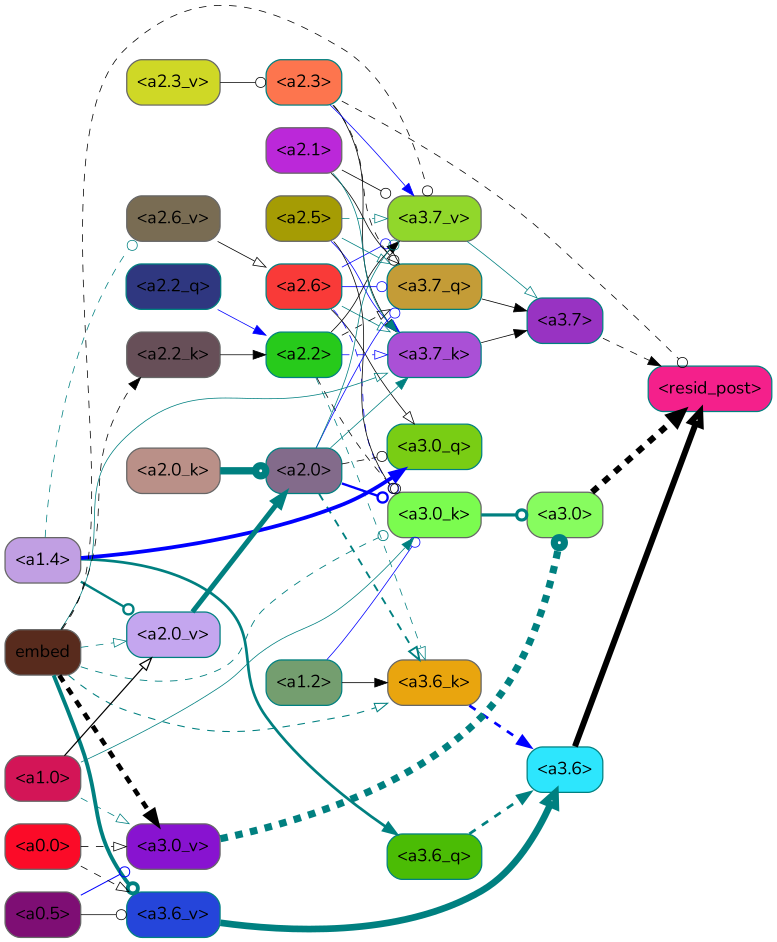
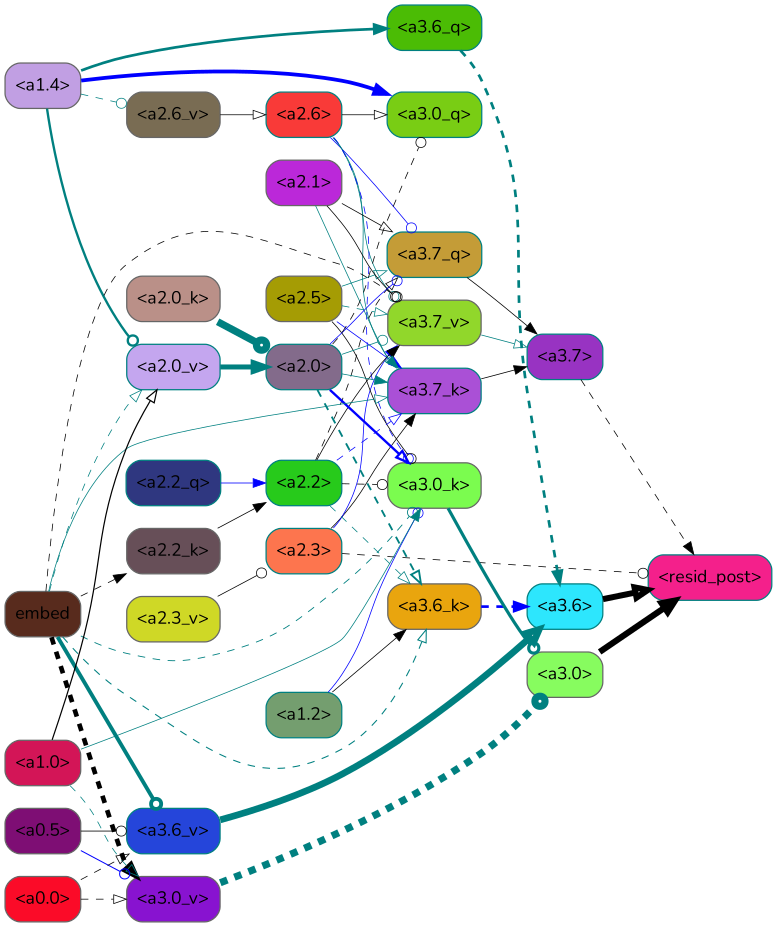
(363, 180) -> none
(362, 257) -> (363, 214)
(633, 456) -> (632, 630)
(354, 487) -> (356, 414)
